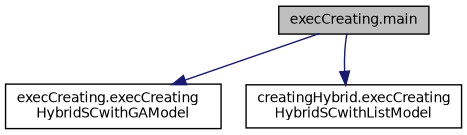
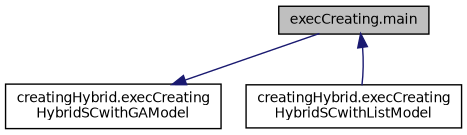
(345, 52) -> (363, 66)
(113, 106) -> (113, 106)
